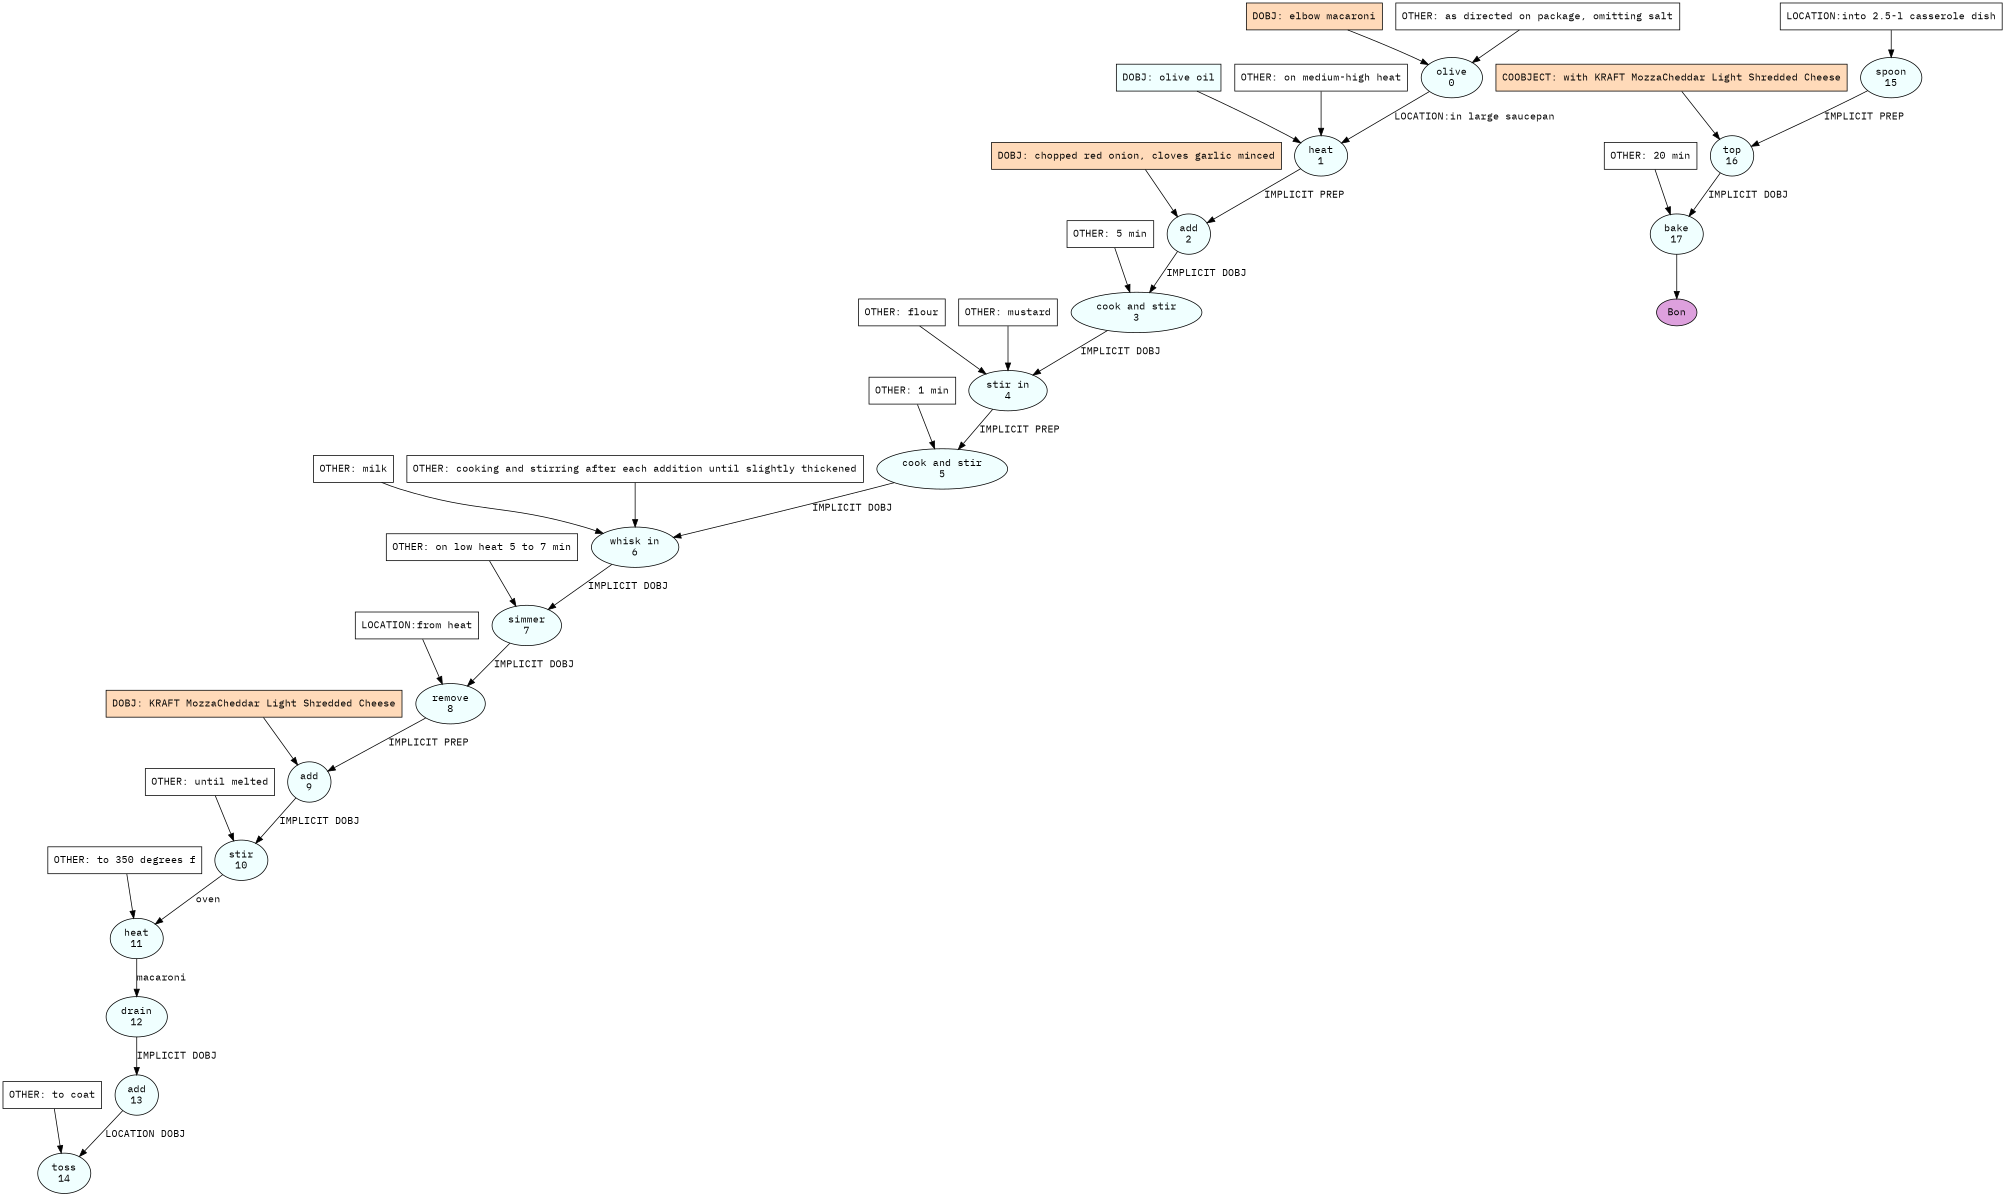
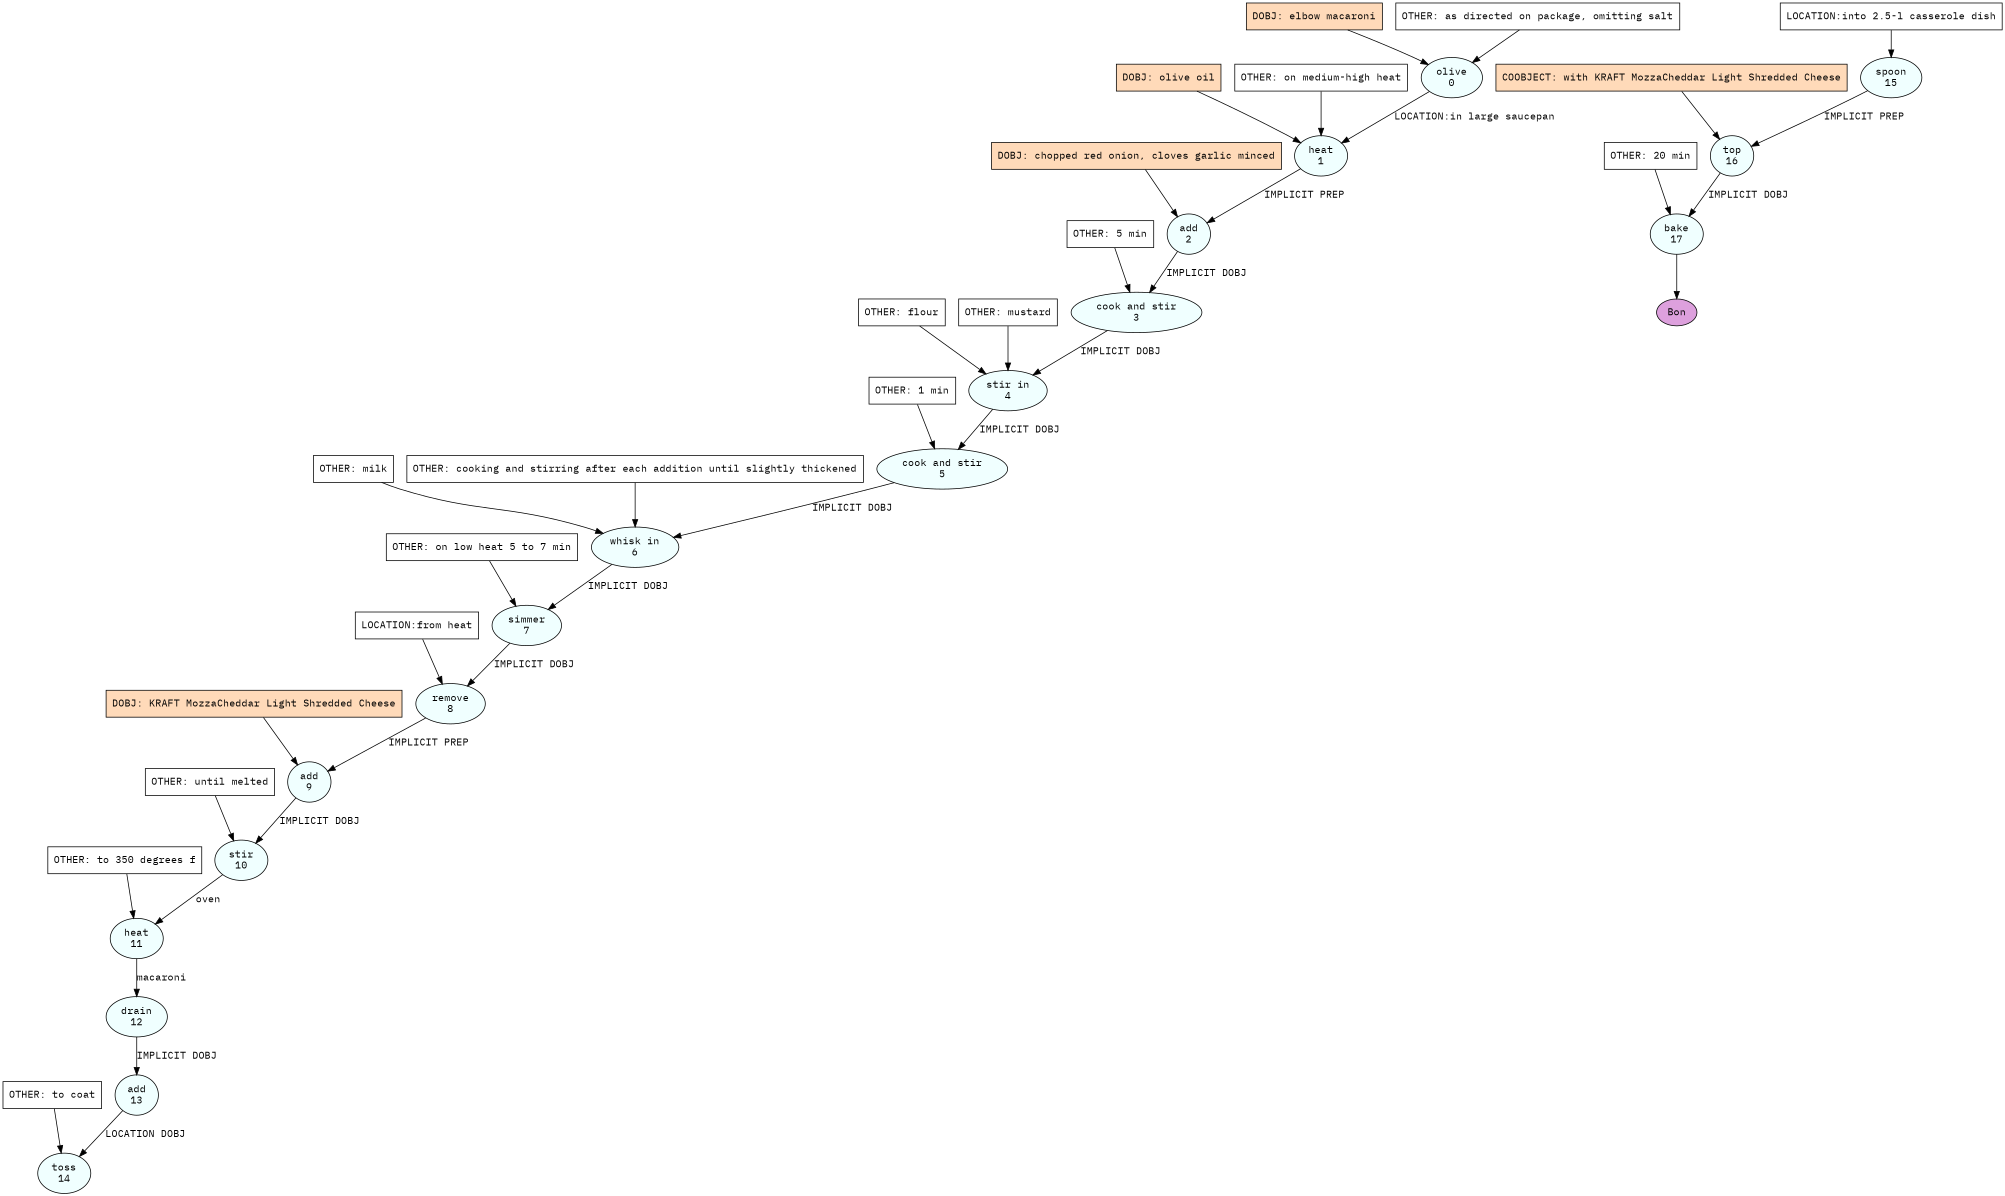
(1169, 78) -> (1169, 78)
(1020, 430) -> (1020, 430)
